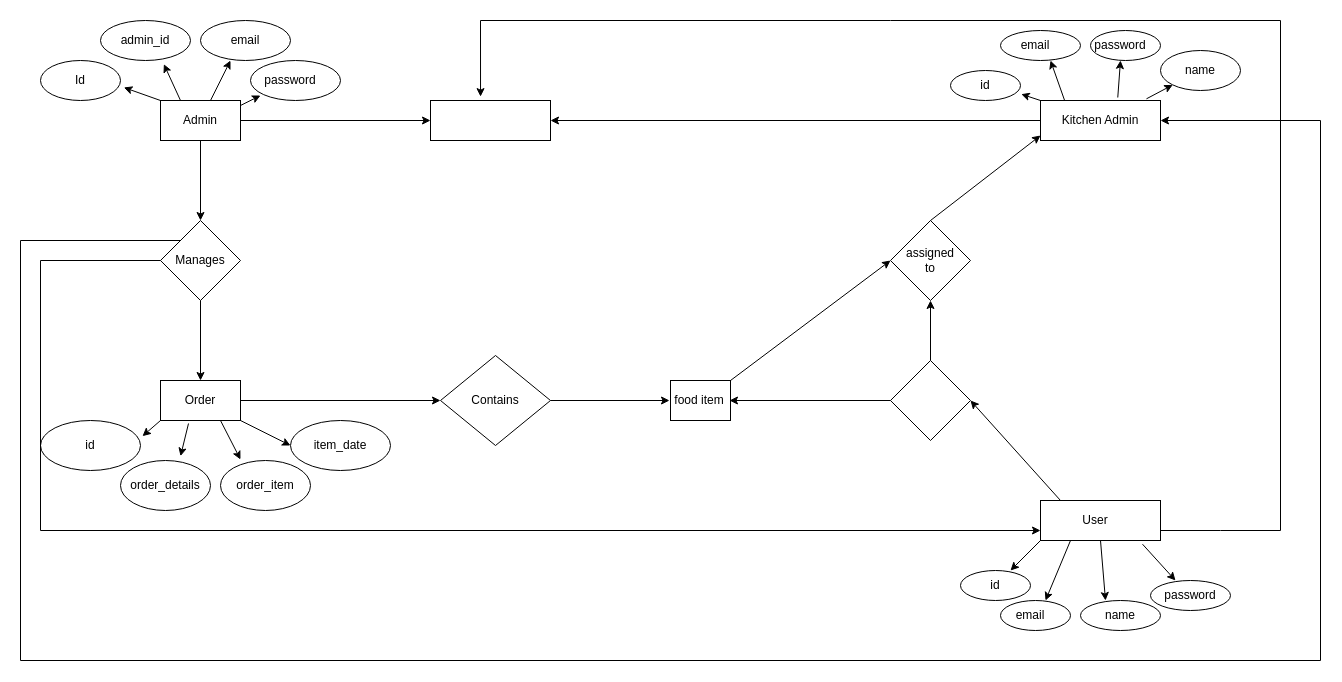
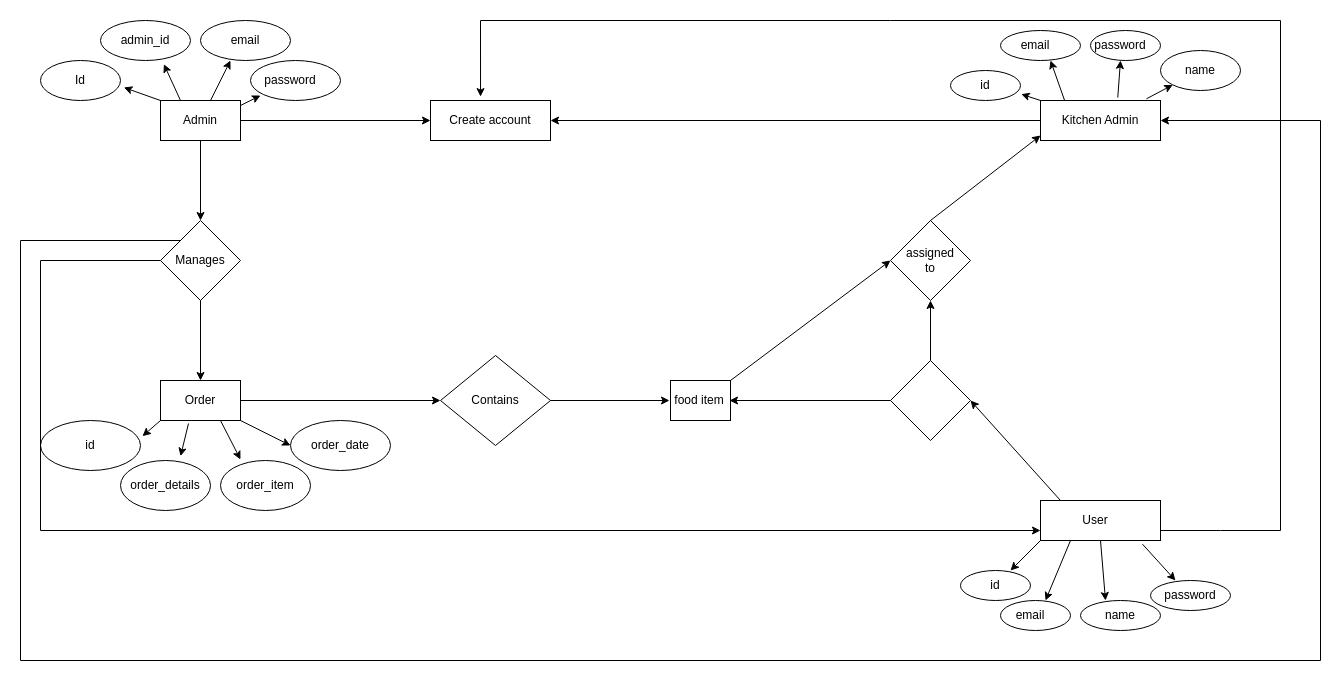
none -> (491, 121)
(341, 446) -> (341, 446)
